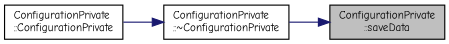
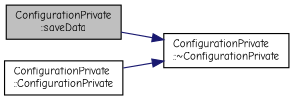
(304, 22) -> (137, 35)
